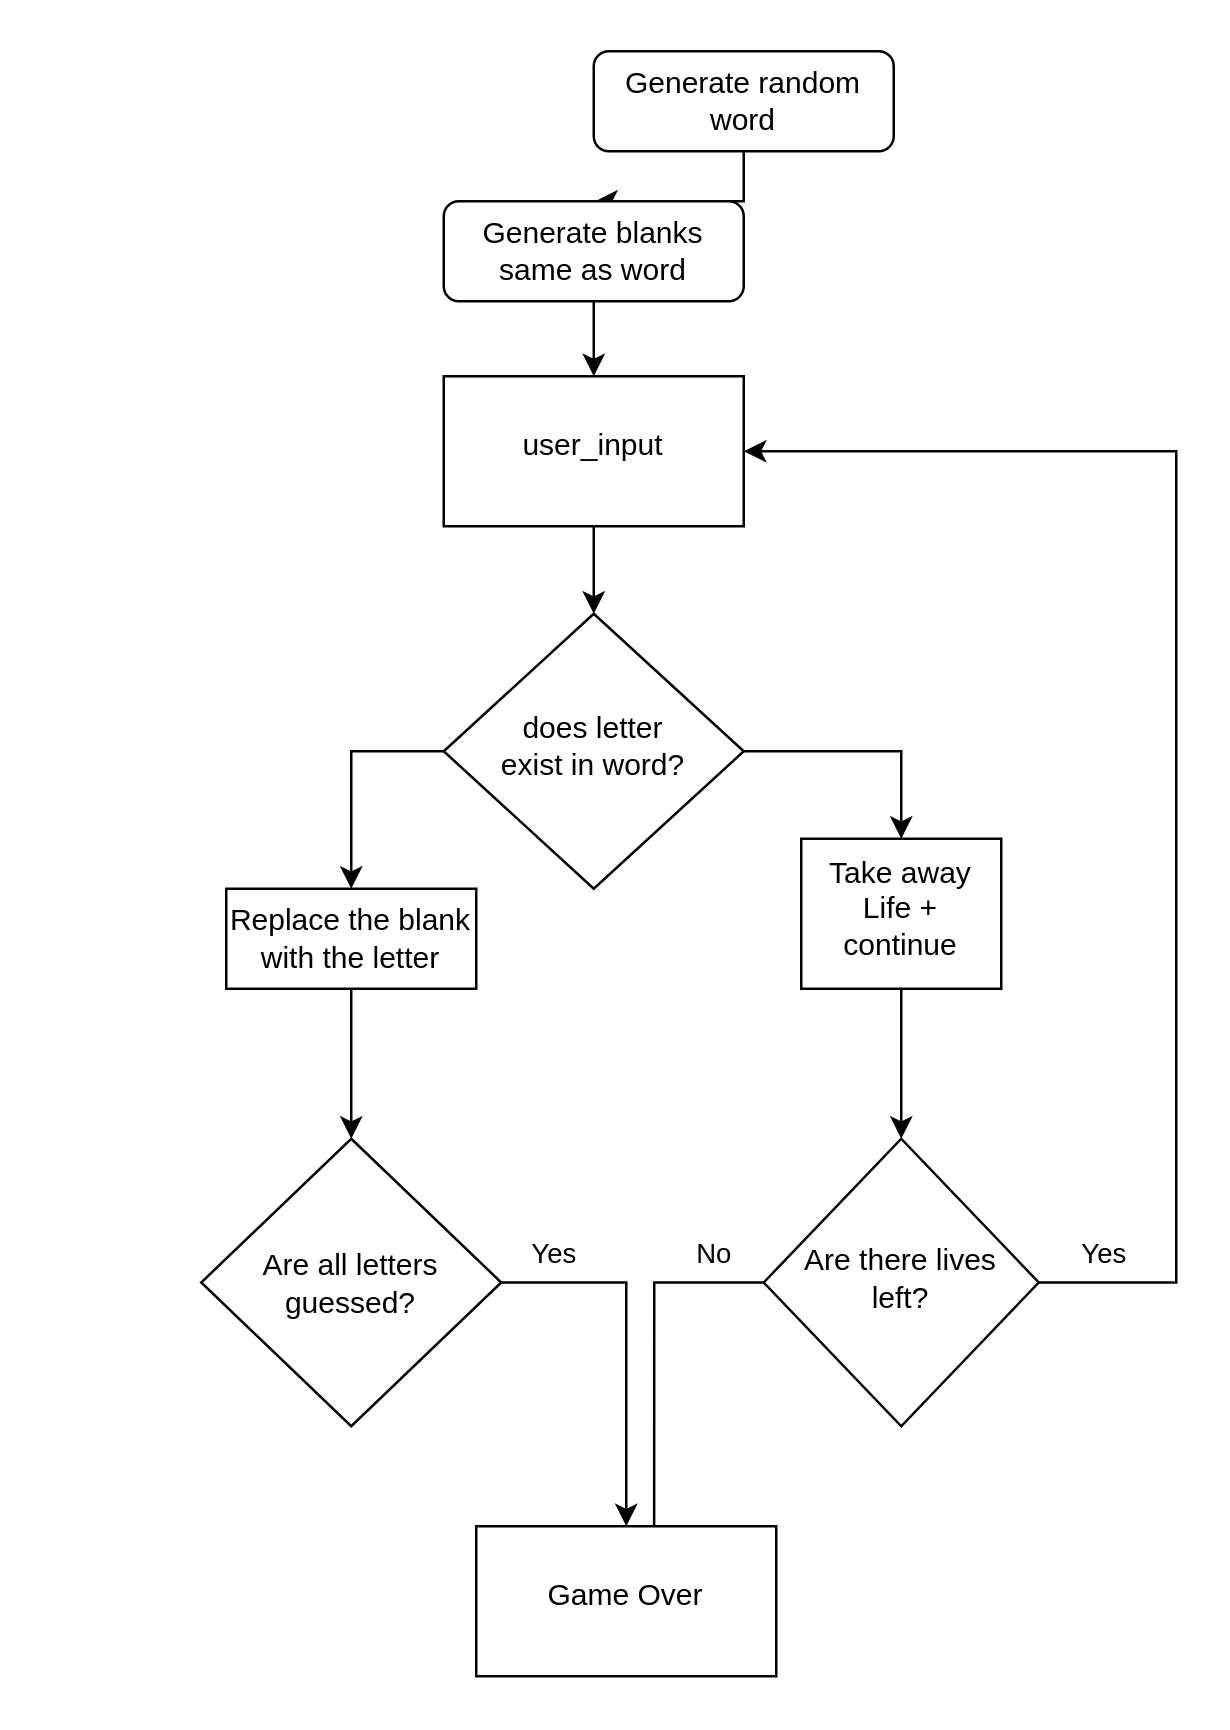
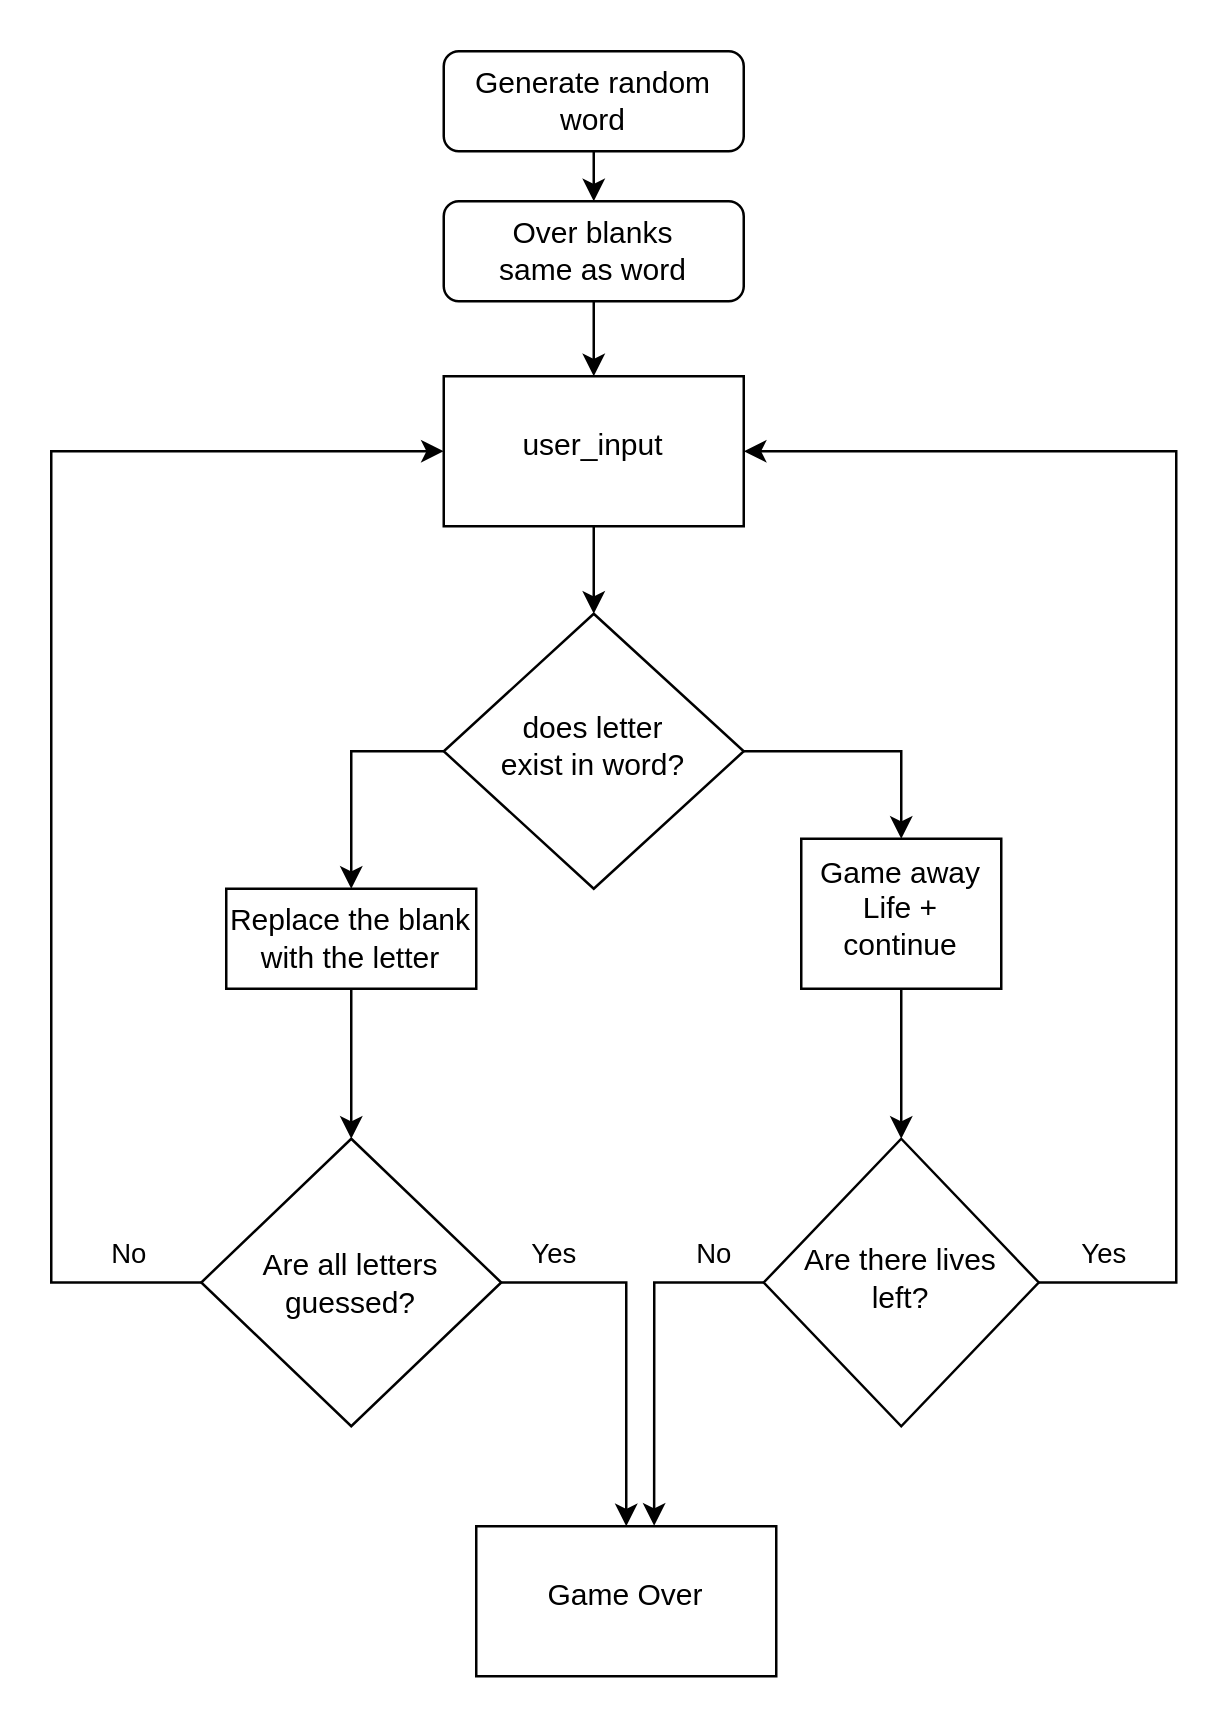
(744, 101) -> (594, 101)
(594, 251) -> (594, 251)
none -> (51, 754)
(901, 909) -> (901, 909)
(654, 1515) -> (654, 1507)
